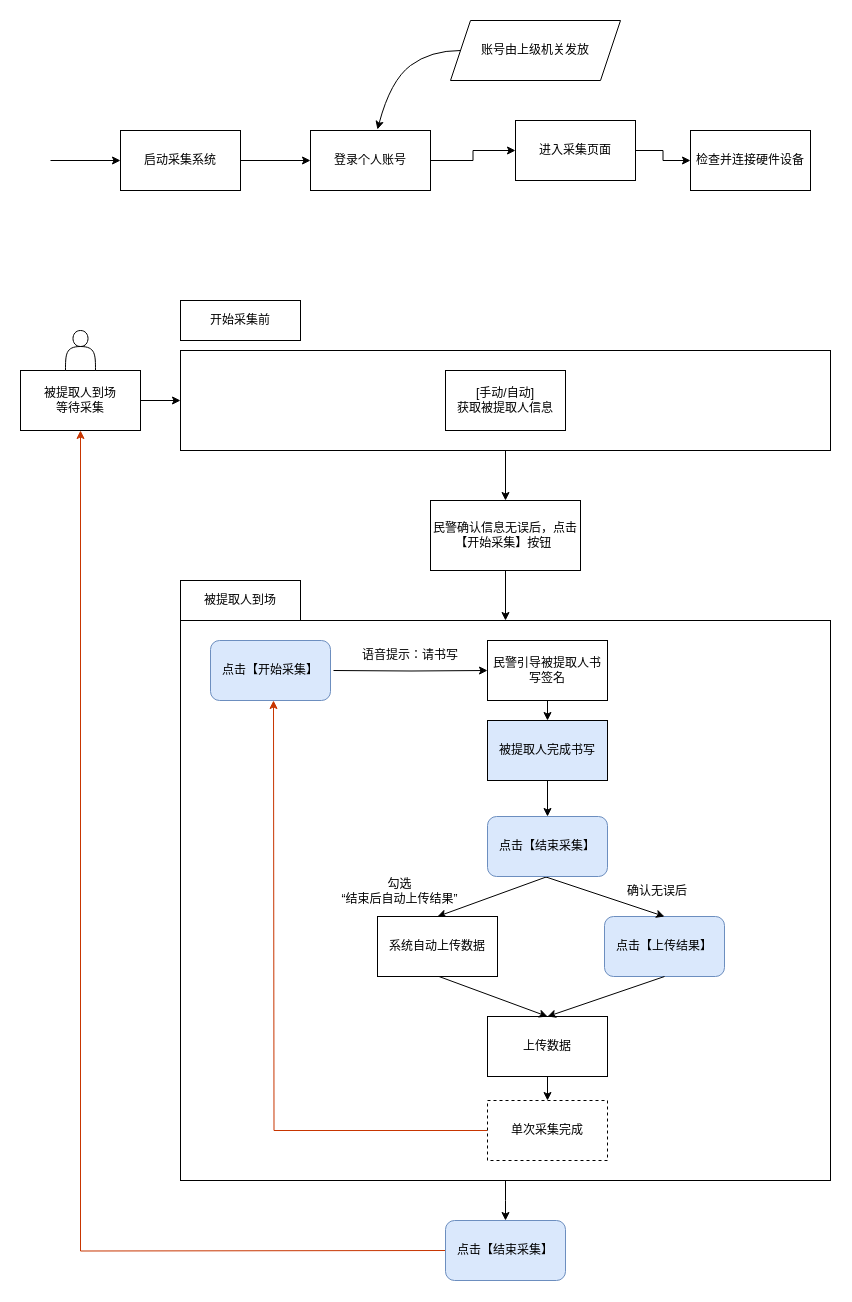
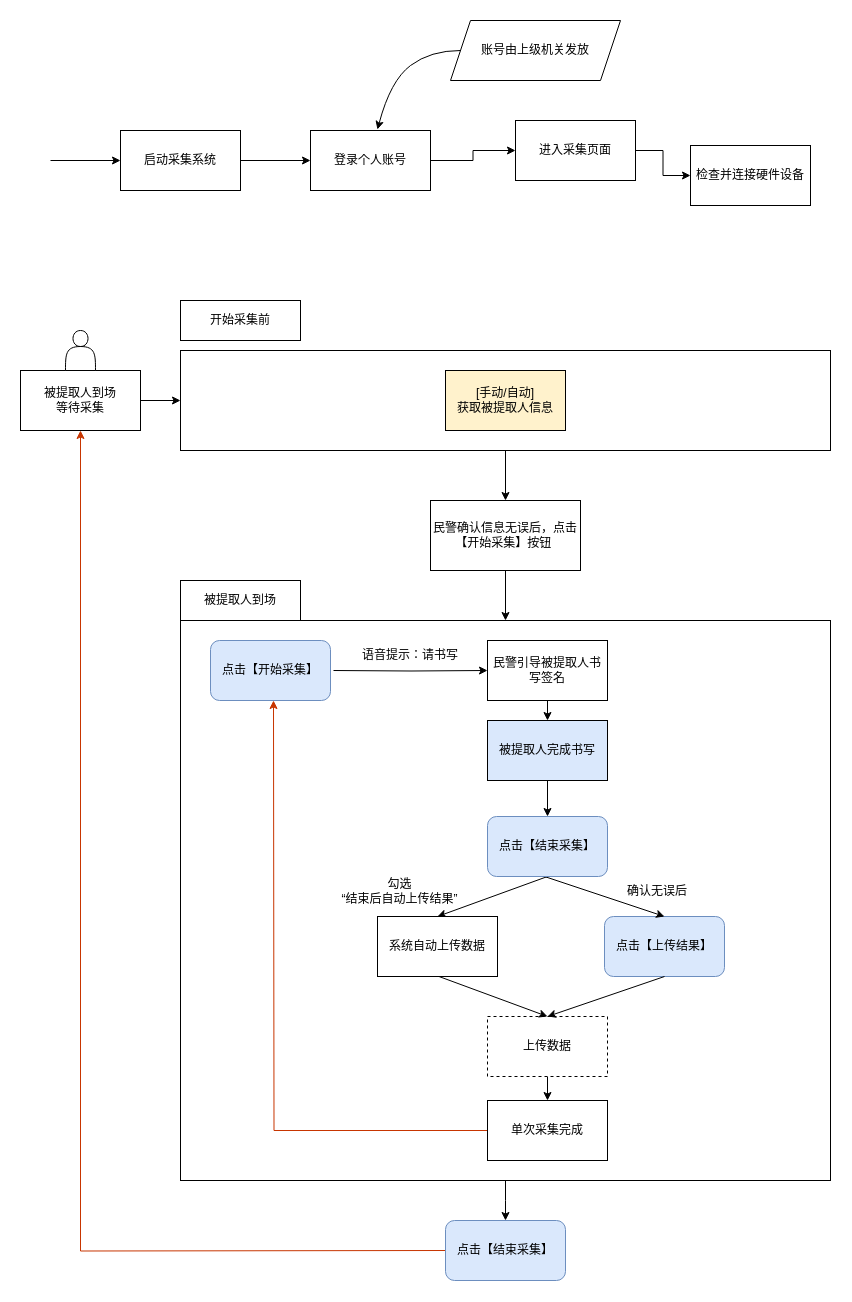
(751, 161) -> (751, 176)
(506, 401) -> (506, 401)
(548, 1047) -> (548, 1047)
(548, 1131) -> (548, 1131)
